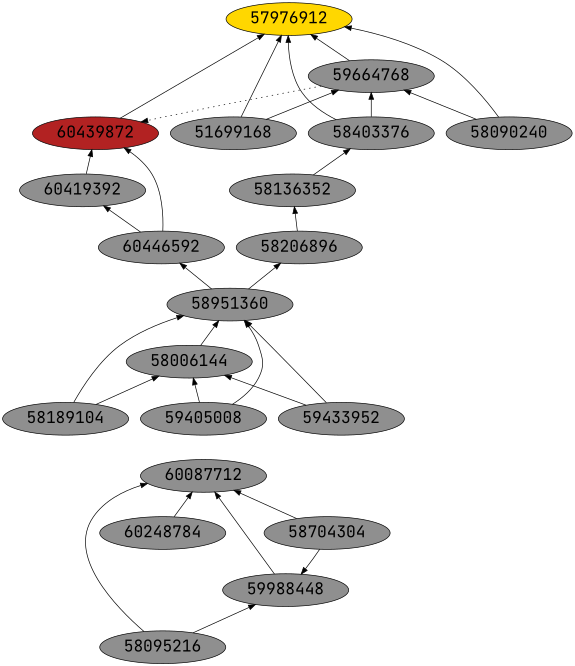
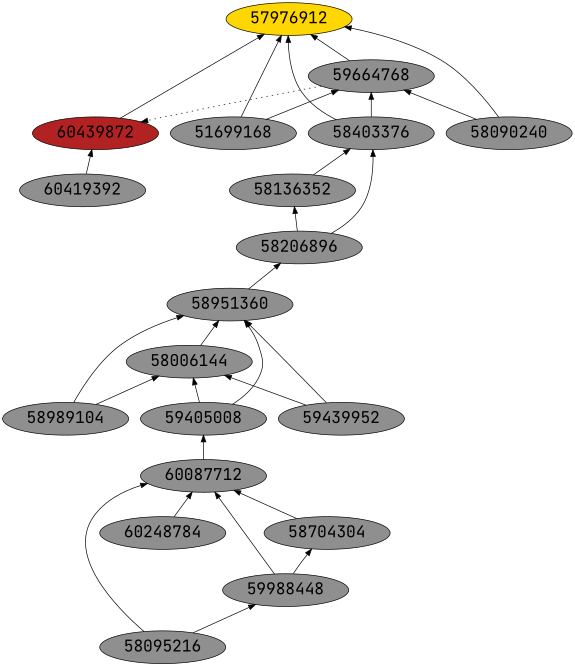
none -> (364, 202)
(161, 247) -> none
(66, 419) -> (66, 419)
(341, 419) -> (341, 419)
none -> (203, 451)
(313, 559) -> (300, 564)
